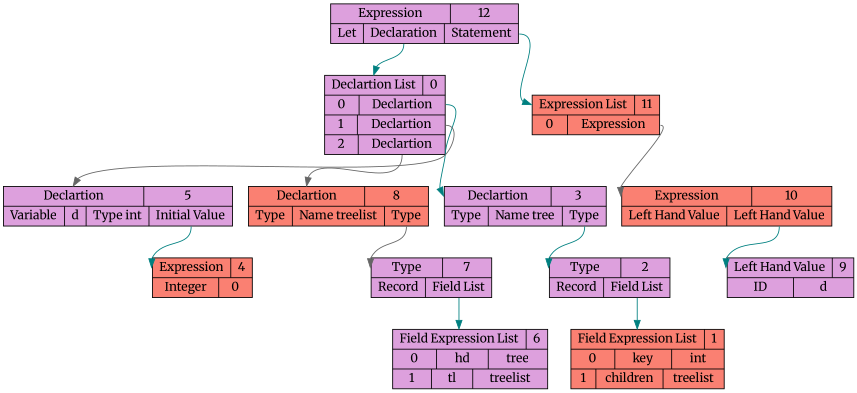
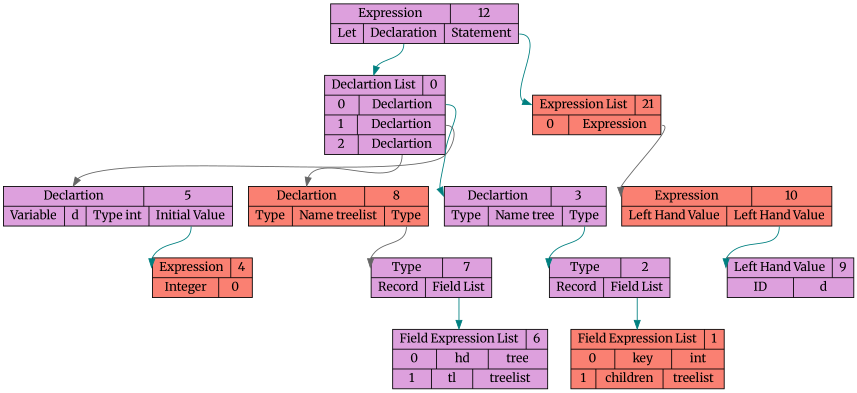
(647, 105) -> (648, 105)
